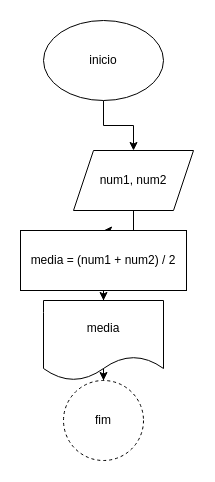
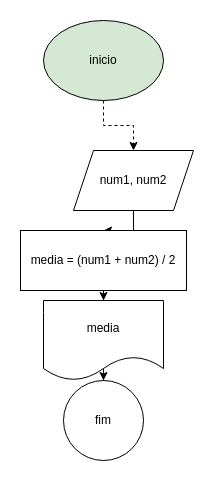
(104, 61) -> (104, 61)
(116, 126) -> (116, 126)
(104, 421) -> (104, 421)
